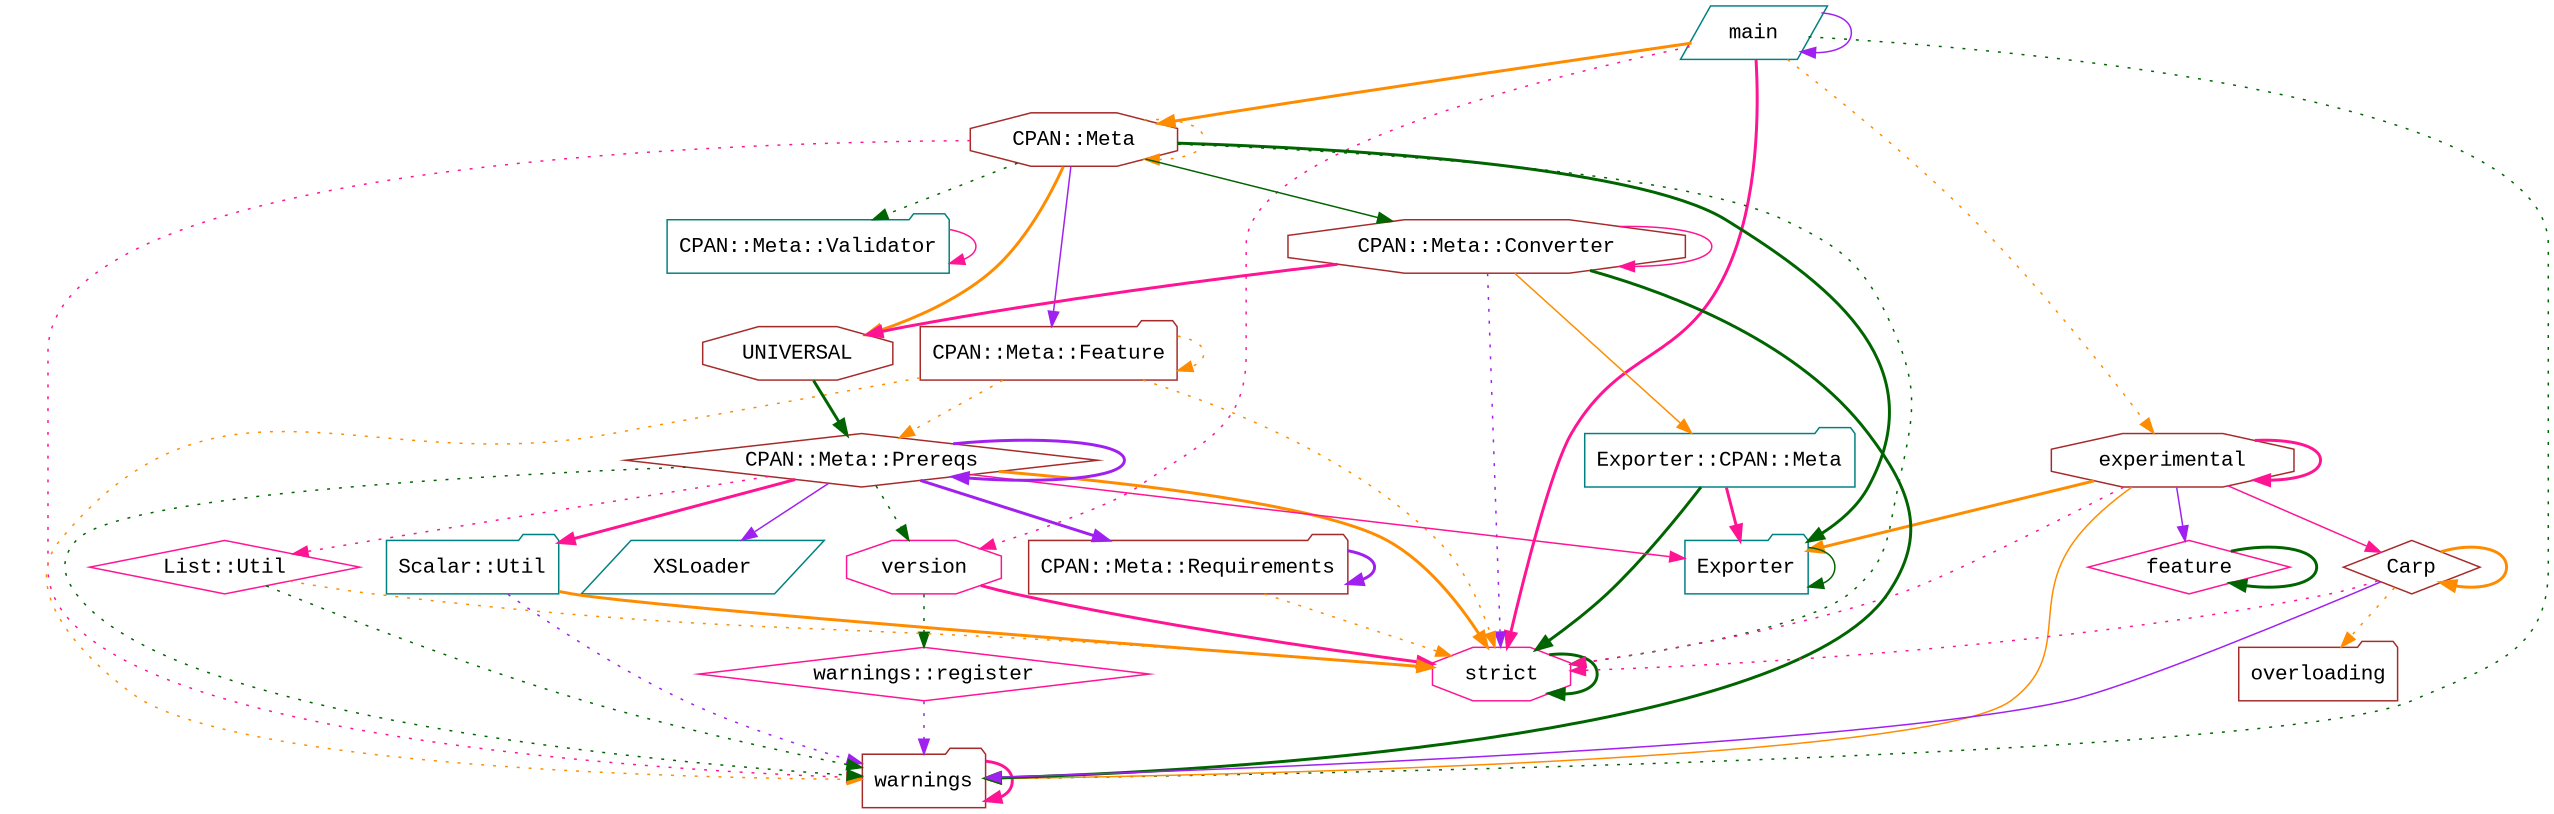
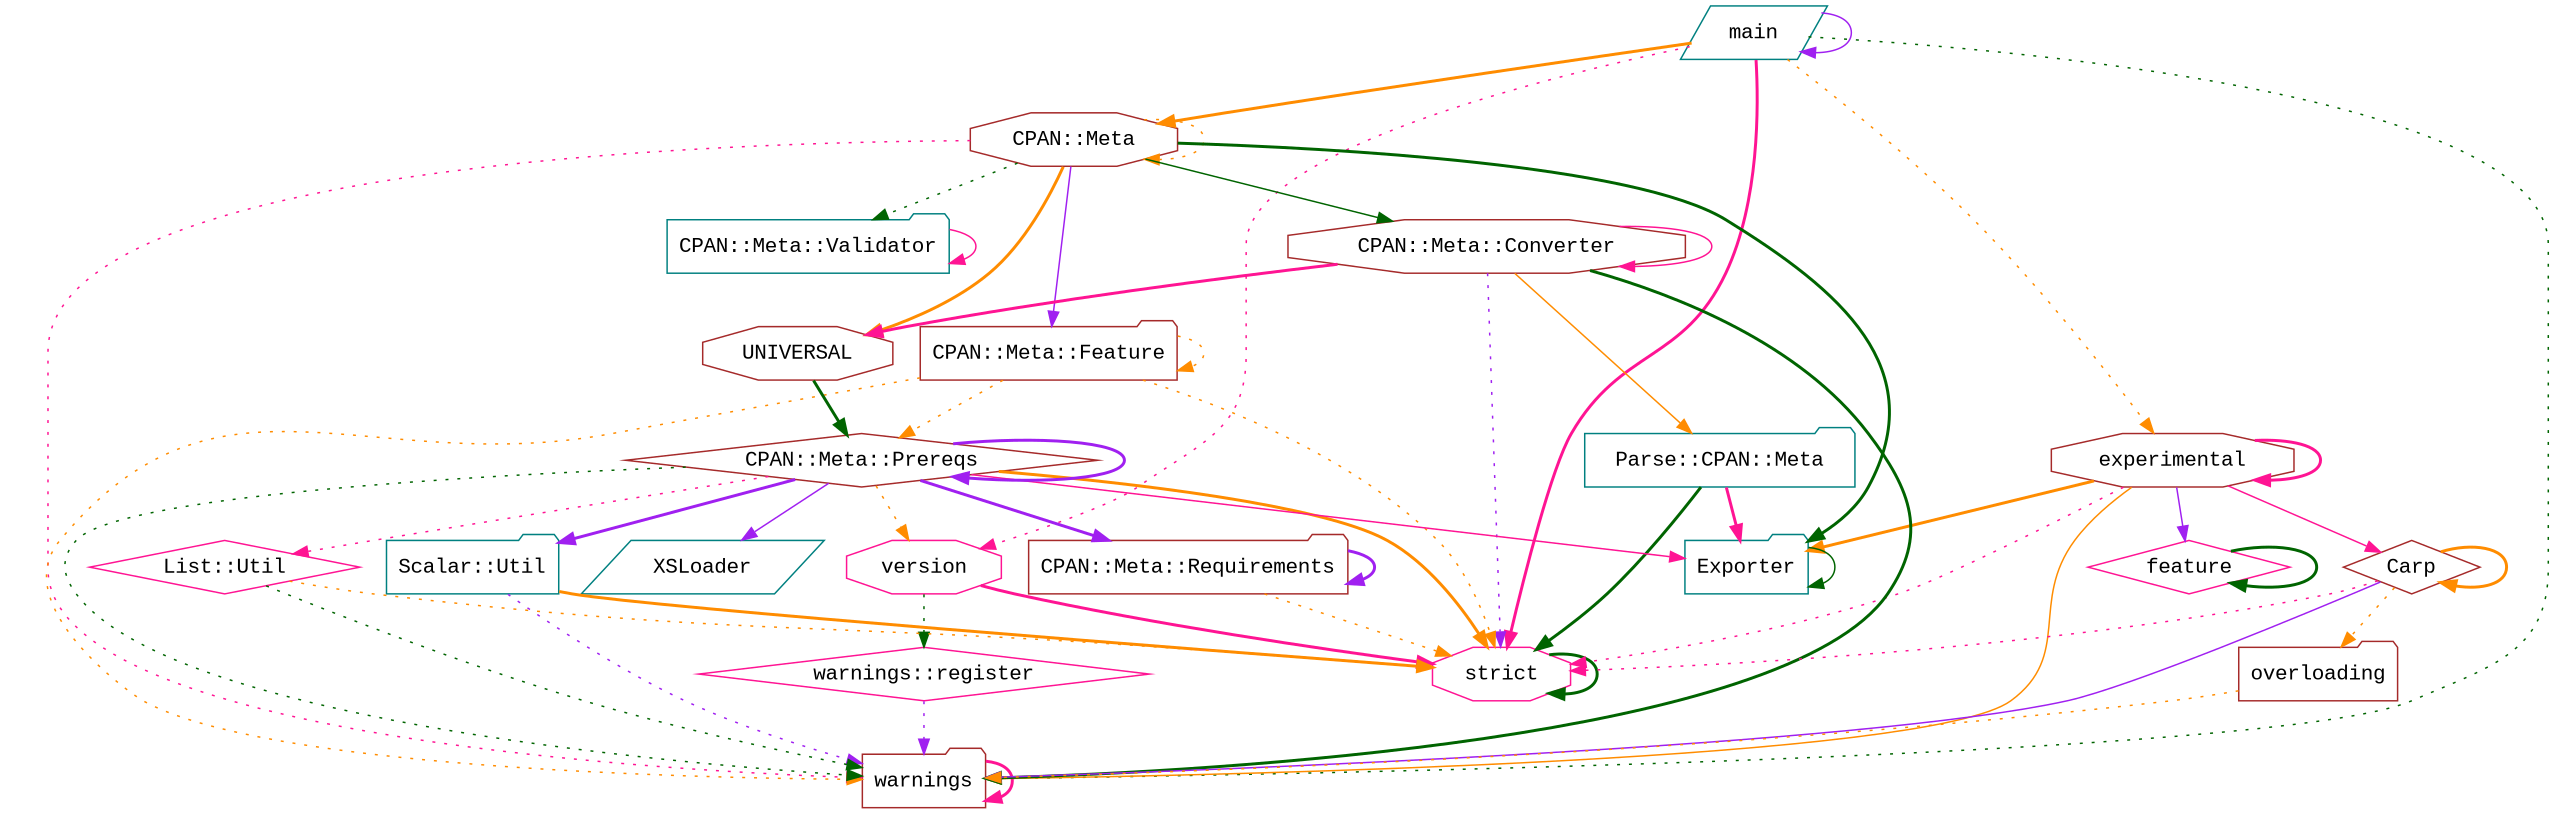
(1829, 245) -> none
(1720, 460) -> (1720, 460)
(889, 507) -> (889, 507)
(684, 509) -> (684, 509)
none -> (1621, 749)
